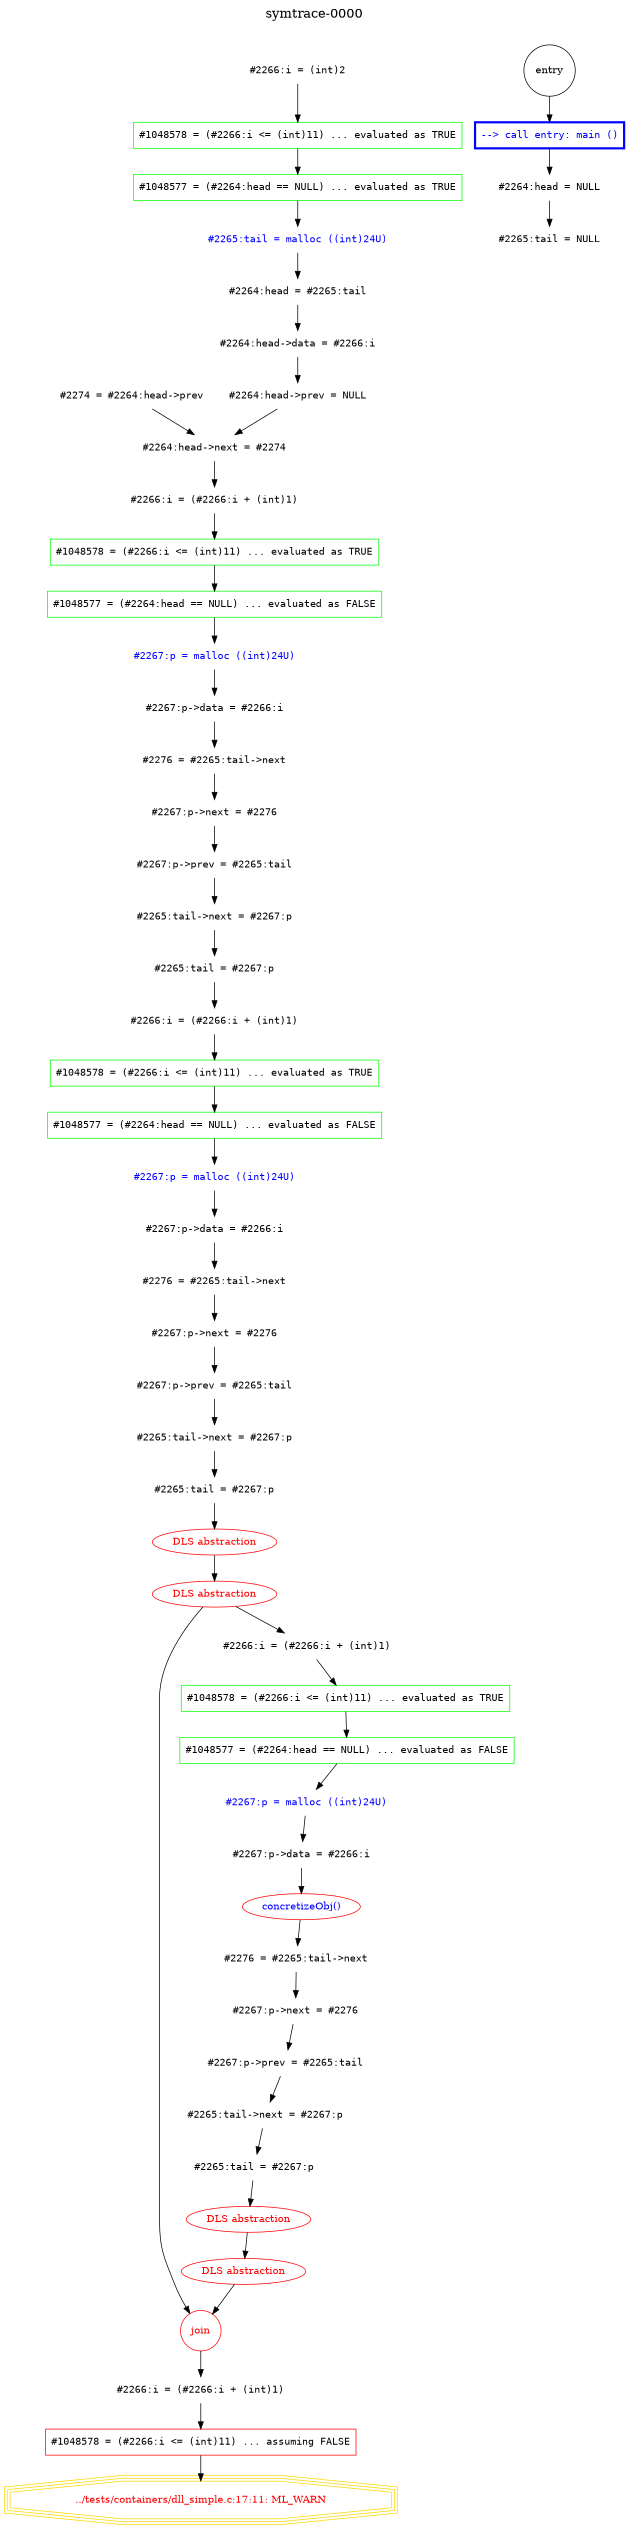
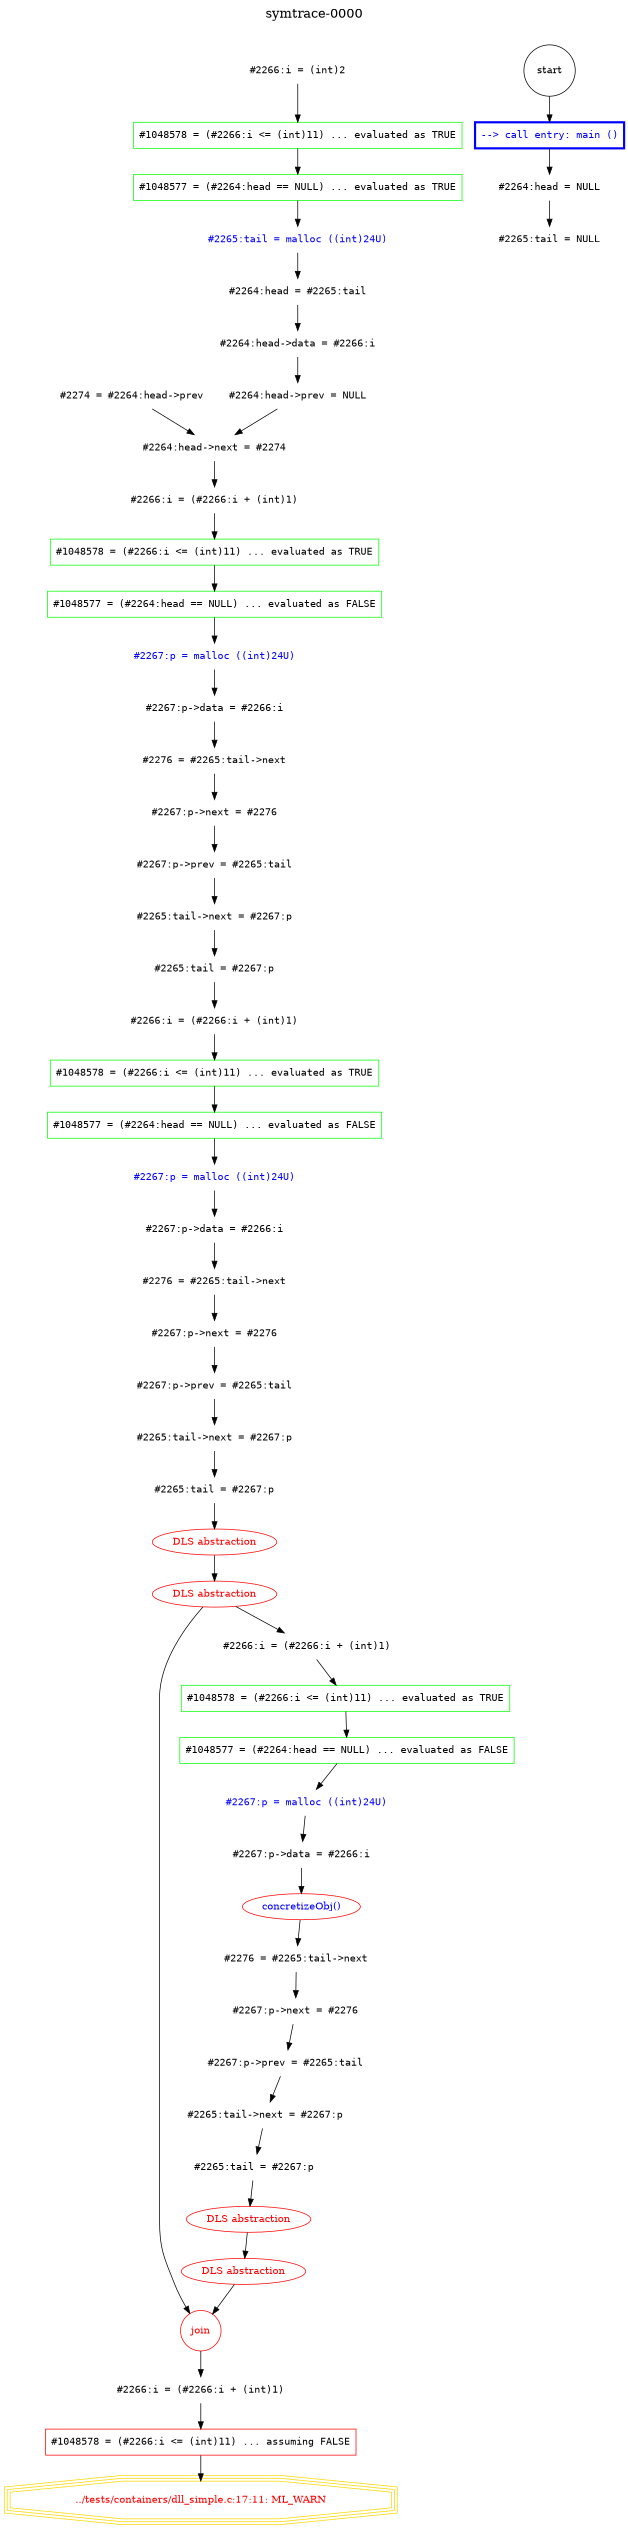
(550, 71) -> (550, 71)
